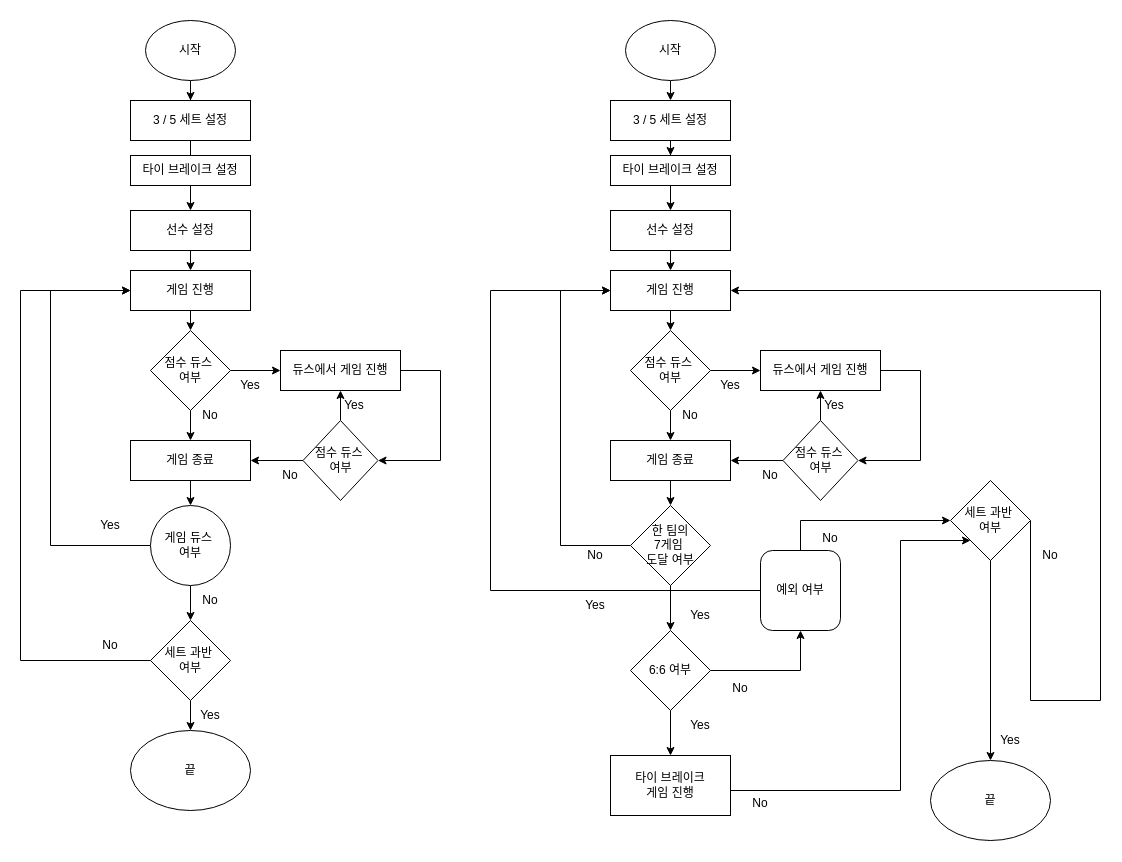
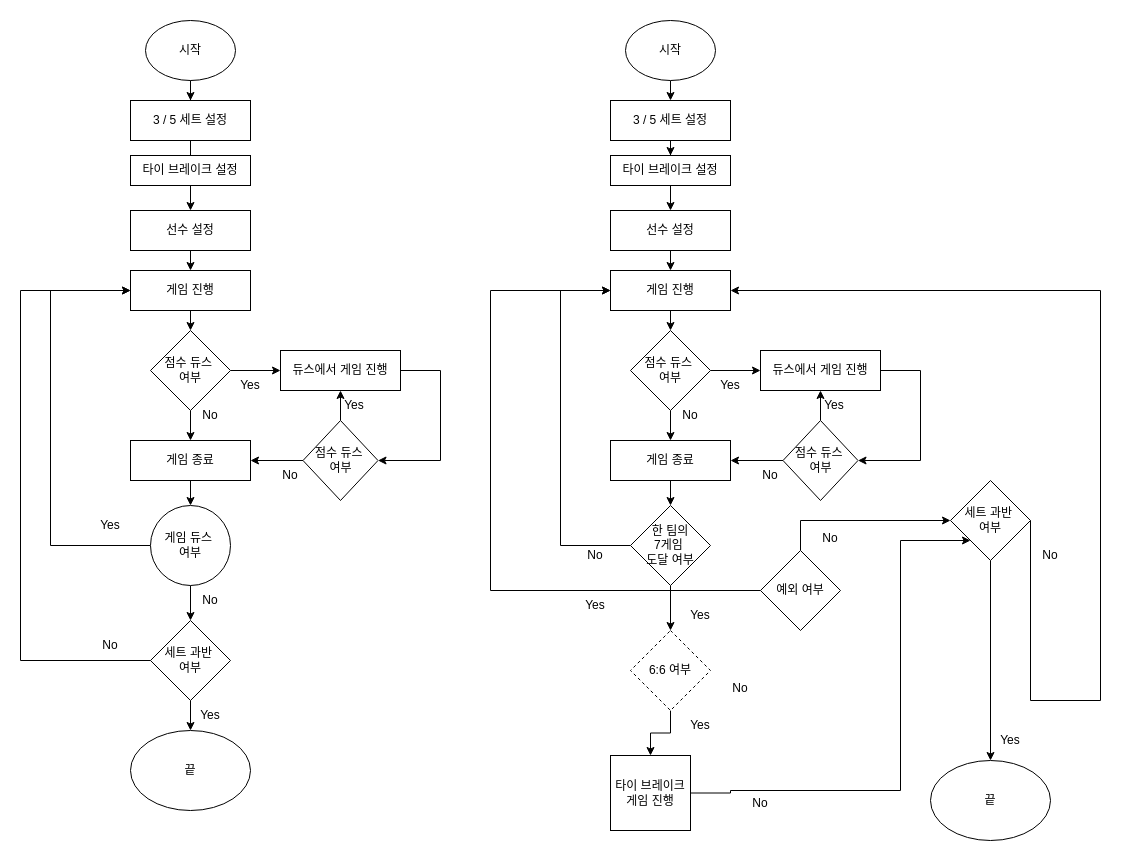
(801, 591) -> (801, 591)
(671, 671) -> (671, 671)
(772, 671) -> none
(671, 786) -> (651, 793)
